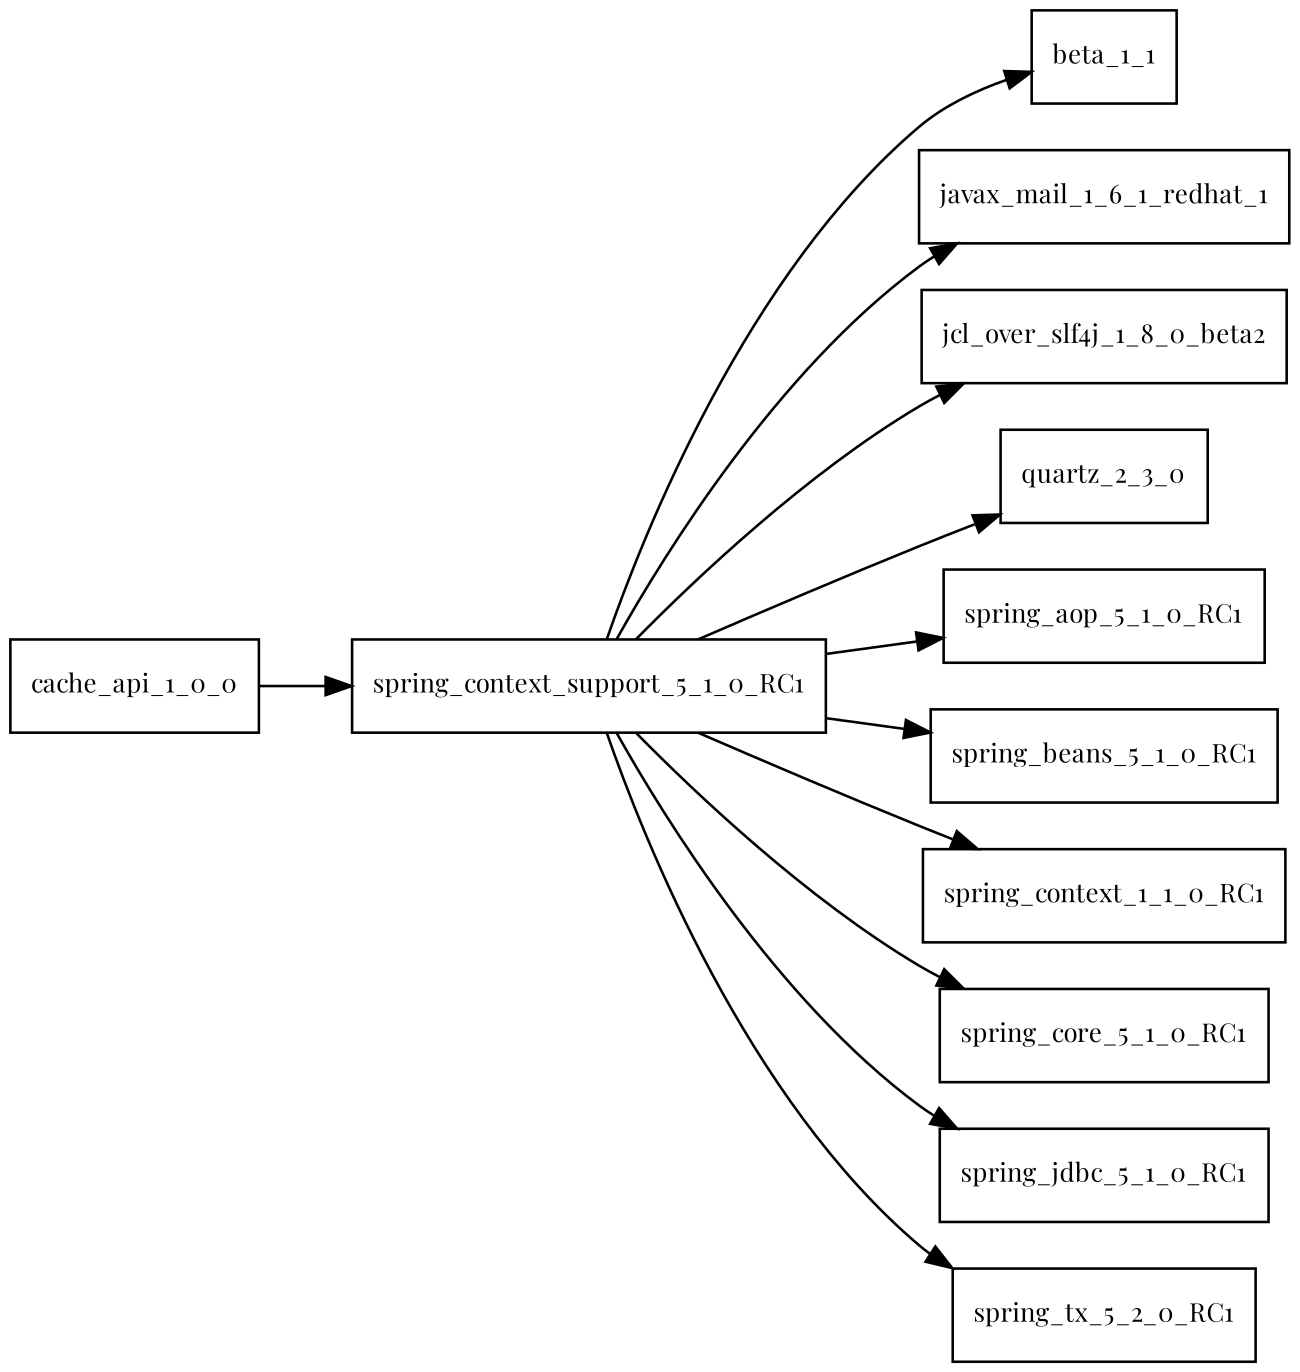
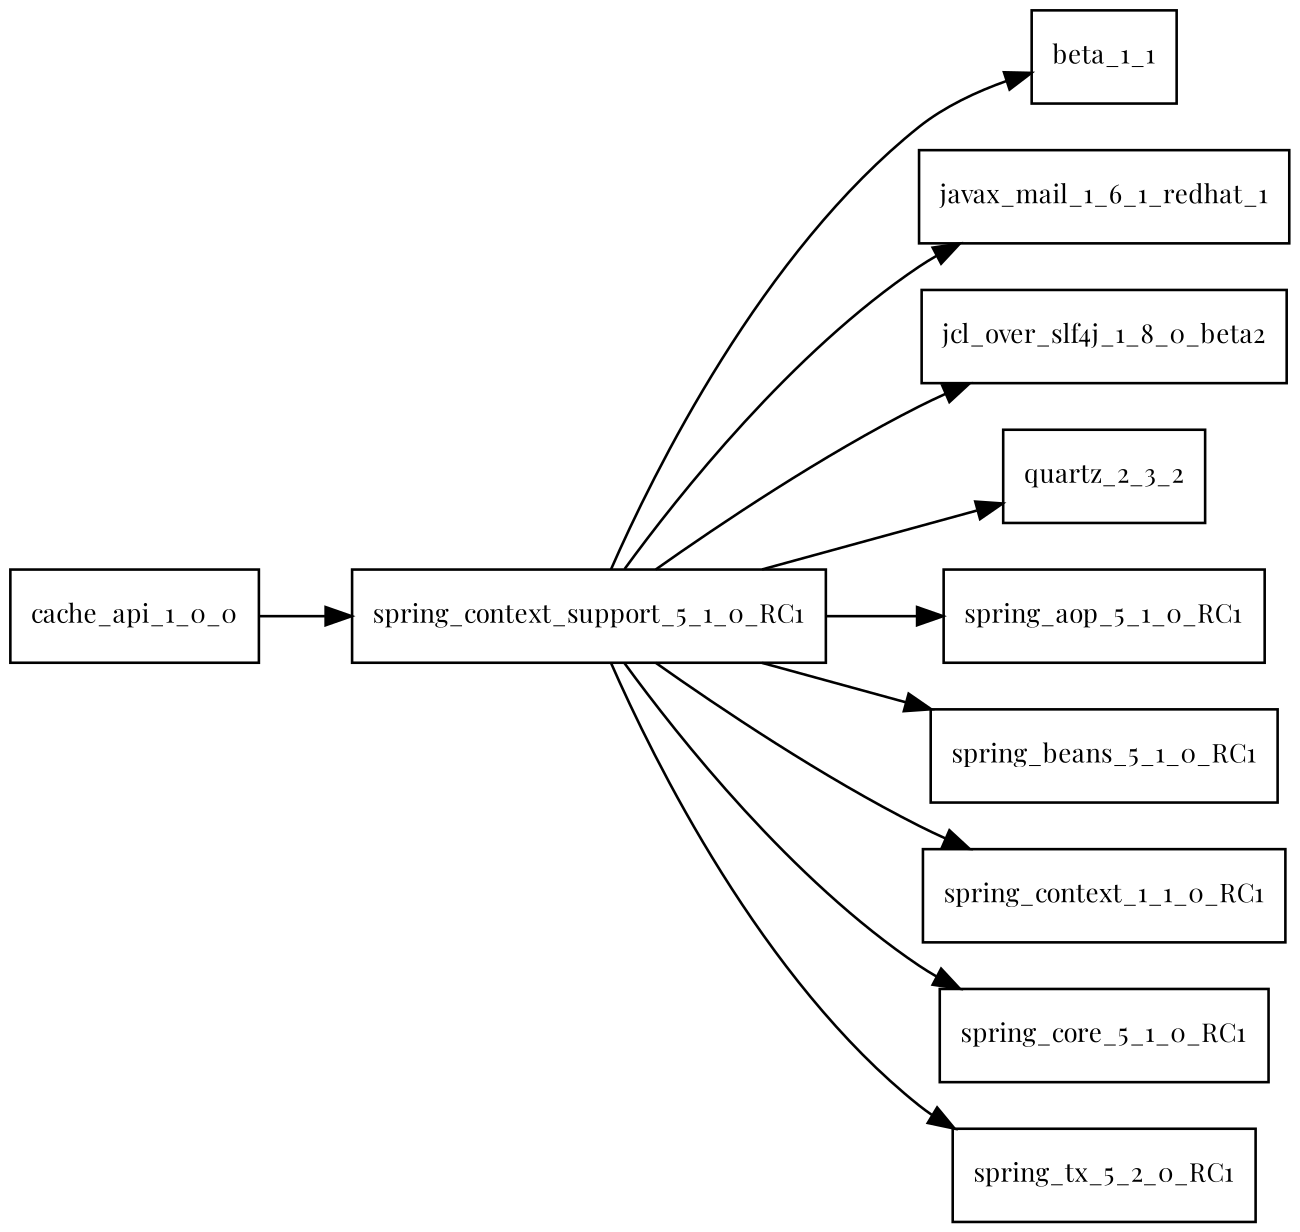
(1104, 476) -> (1104, 476)
(1104, 1175) -> none
